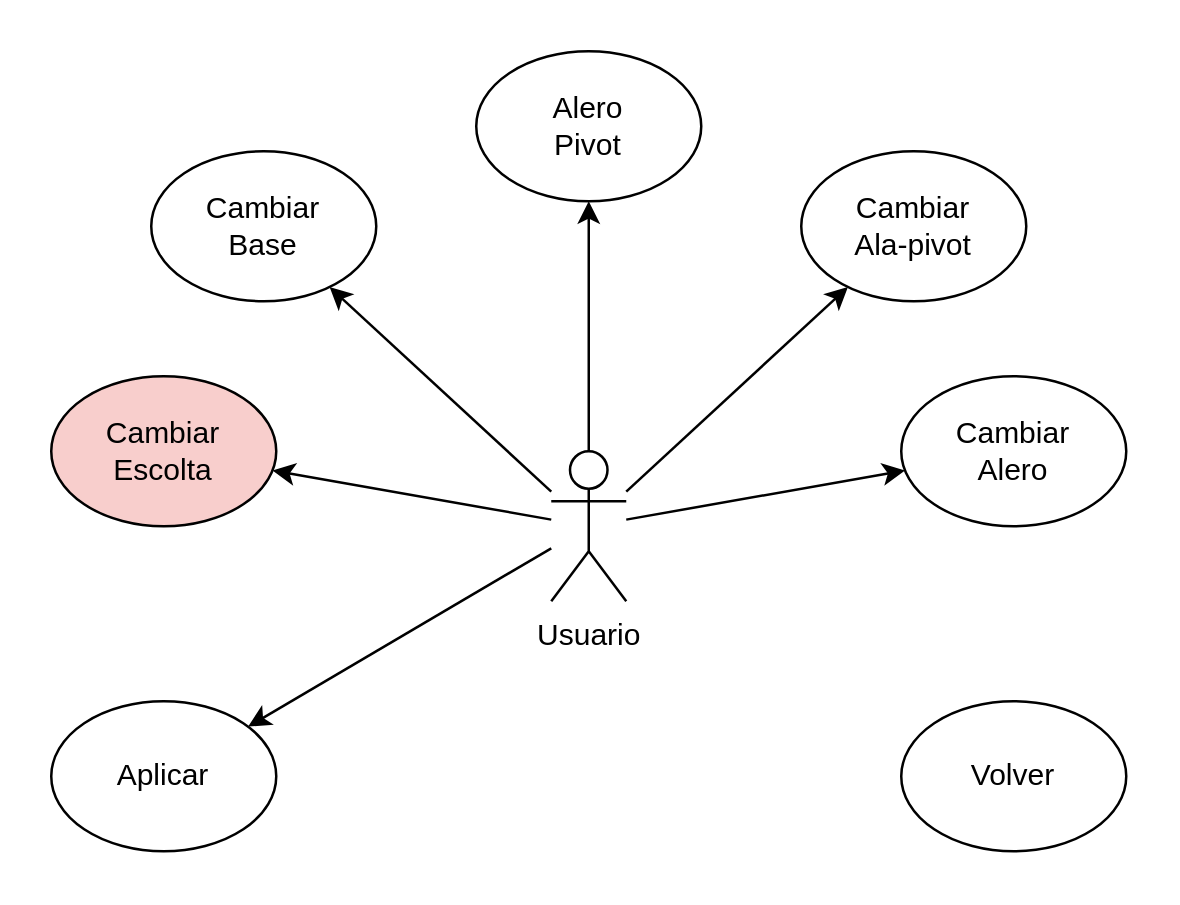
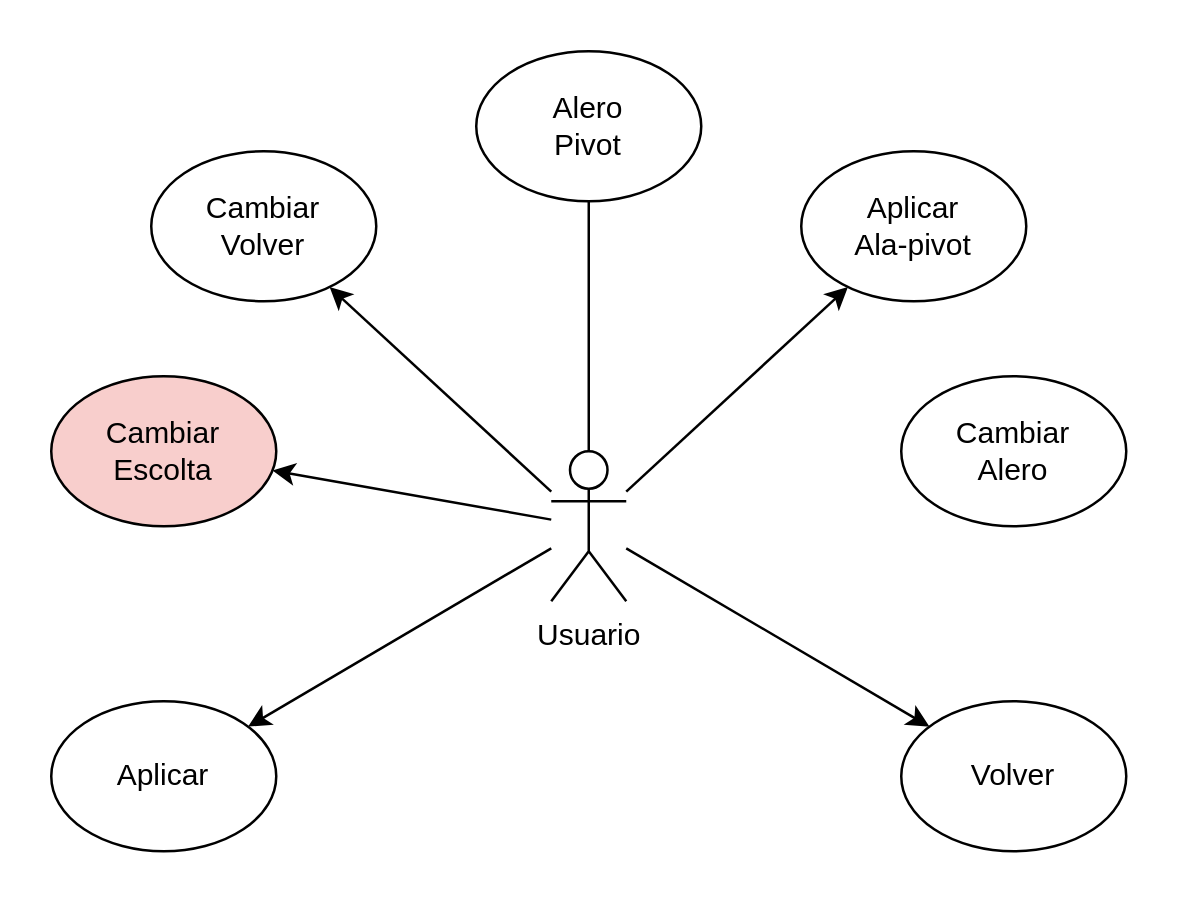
(589, 219) -> (589, 212)
(264, 226) -> (264, 226)
(914, 226) -> (914, 226)
(757, 496) -> (771, 633)
